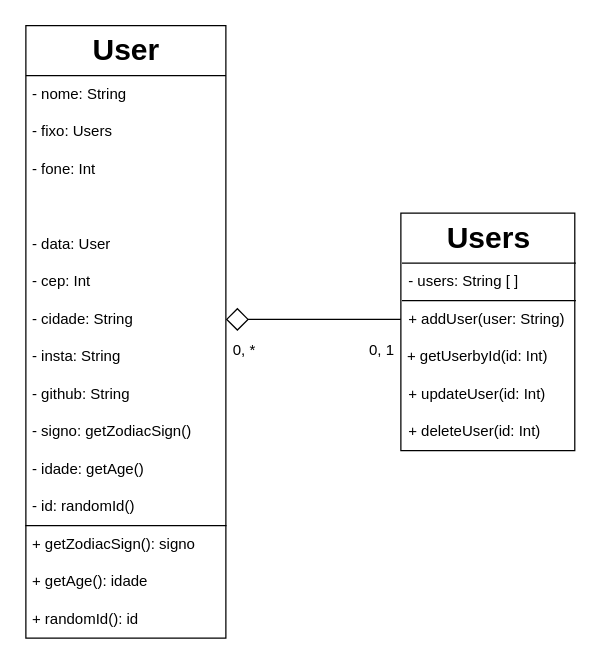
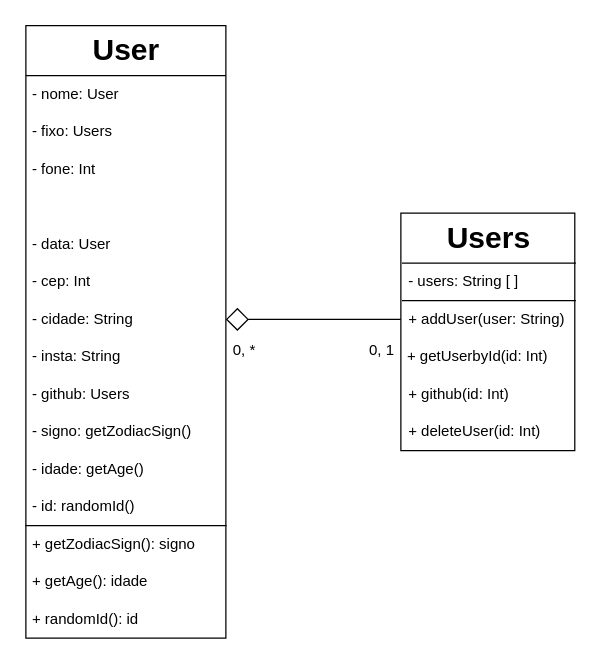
(79, 94) -> (73, 94)
(86, 394) -> (83, 394)
(485, 394) -> (466, 394)
